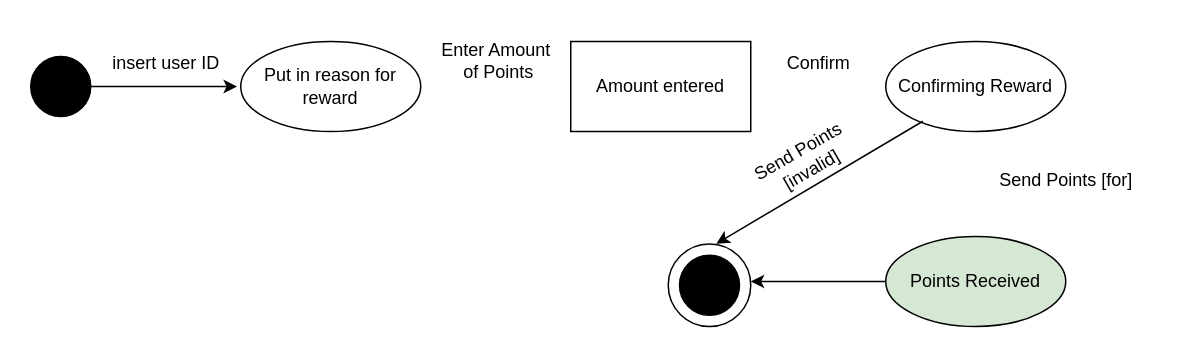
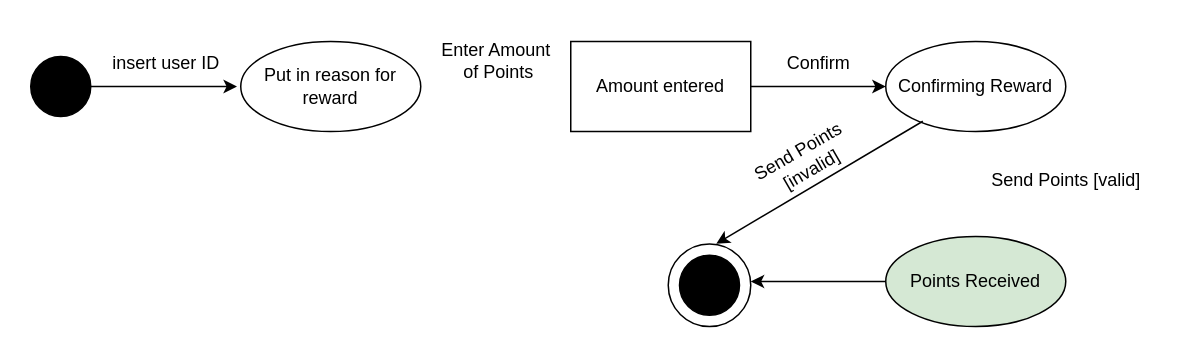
none -> (813, 86)
(1067, 181) -> (1067, 181)
